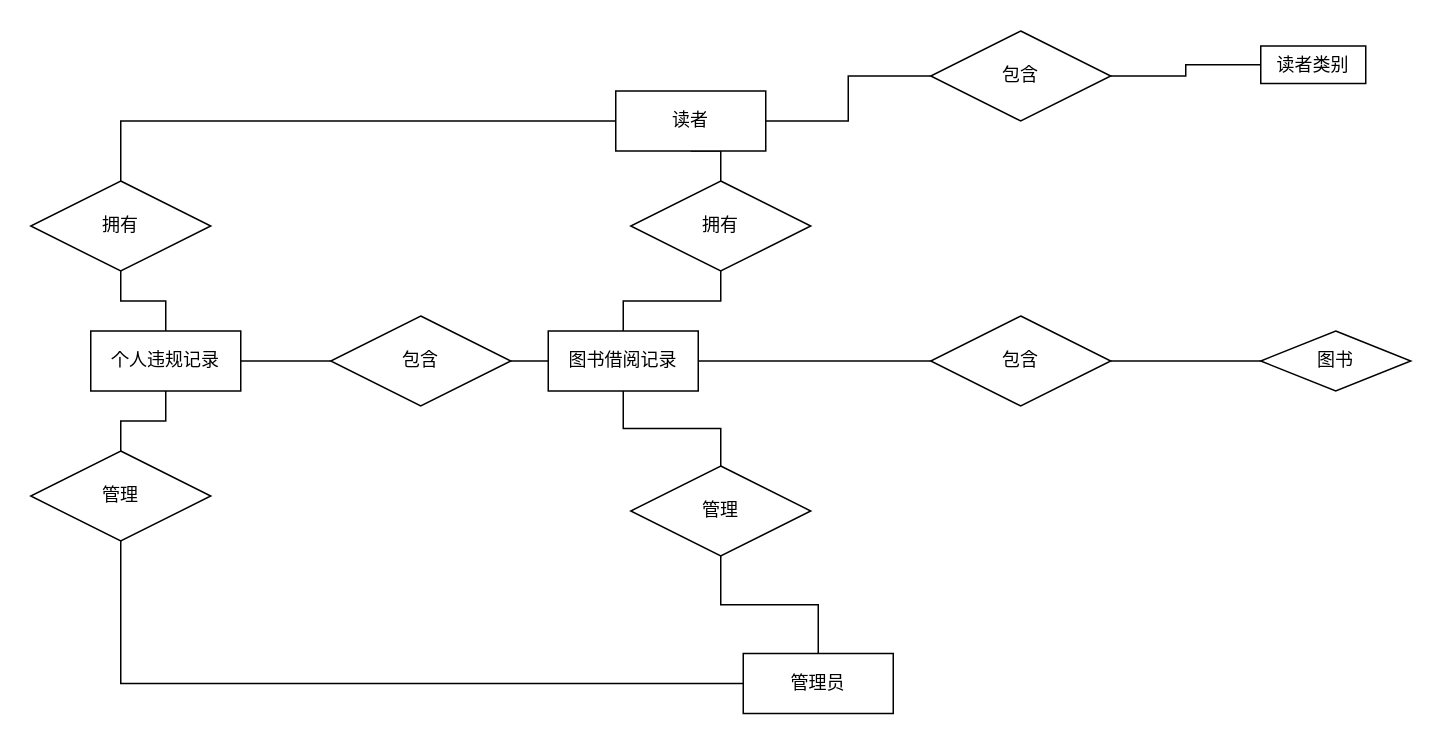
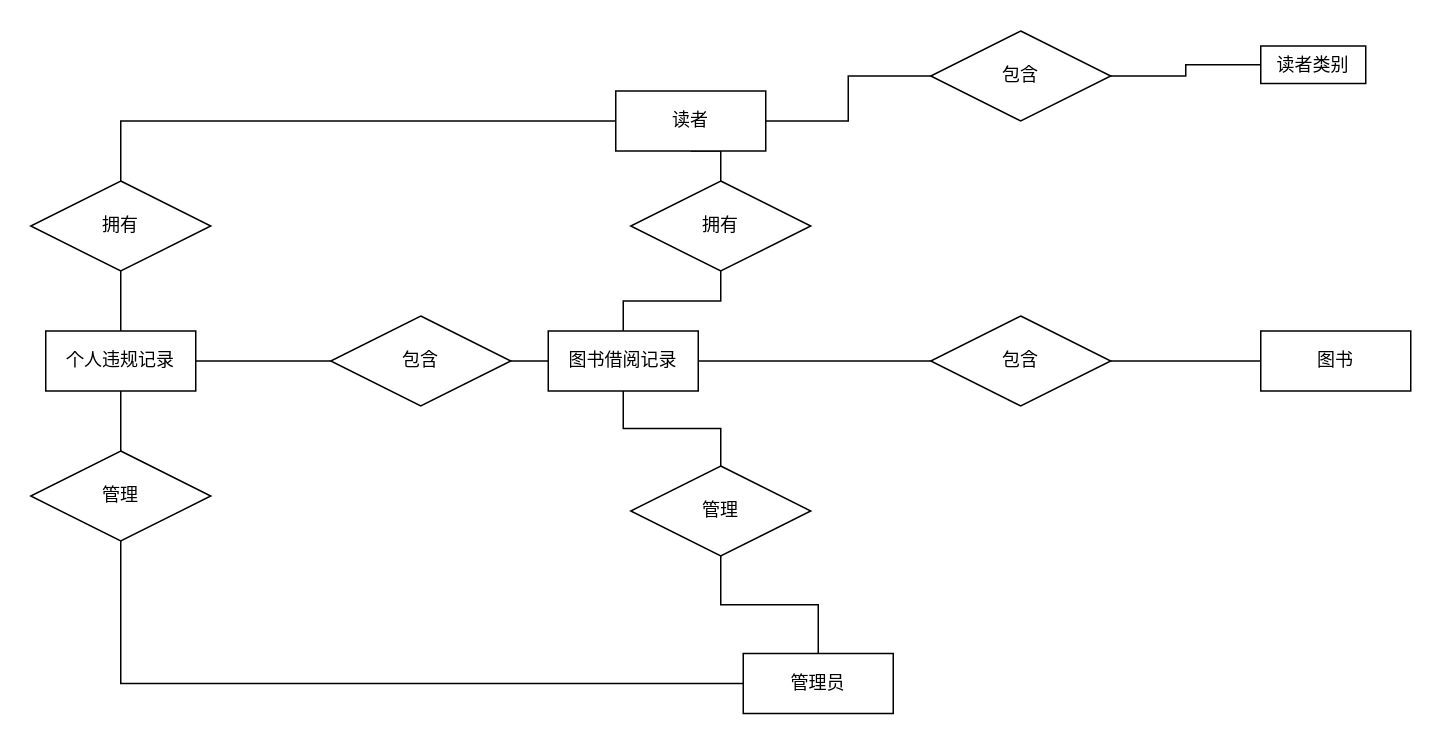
(166, 361) -> (121, 361)
(1336, 361) -> (1336, 361)
